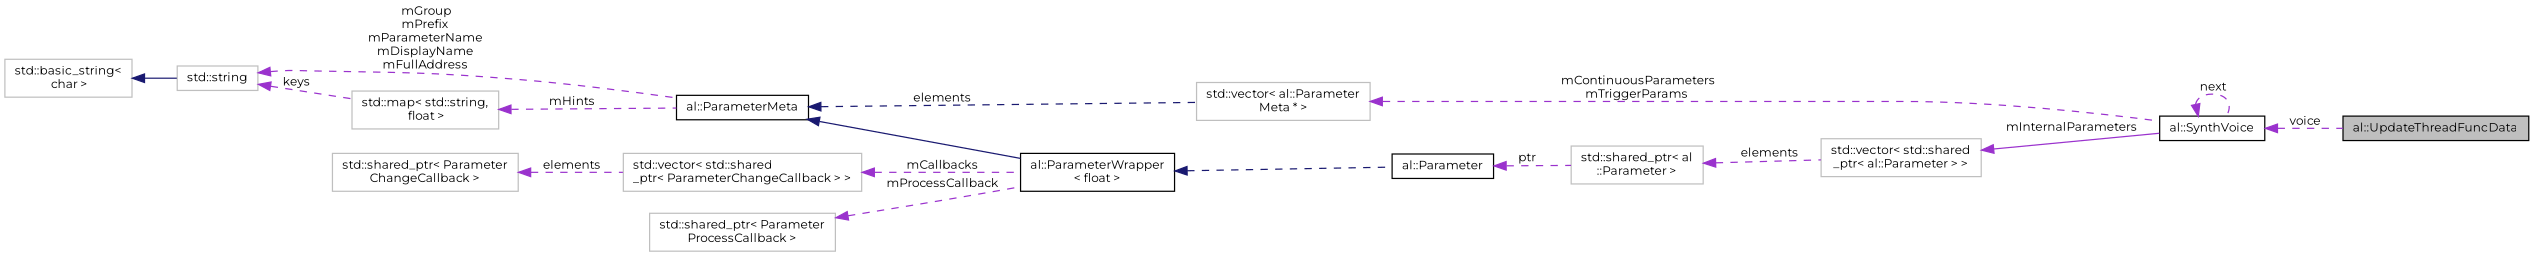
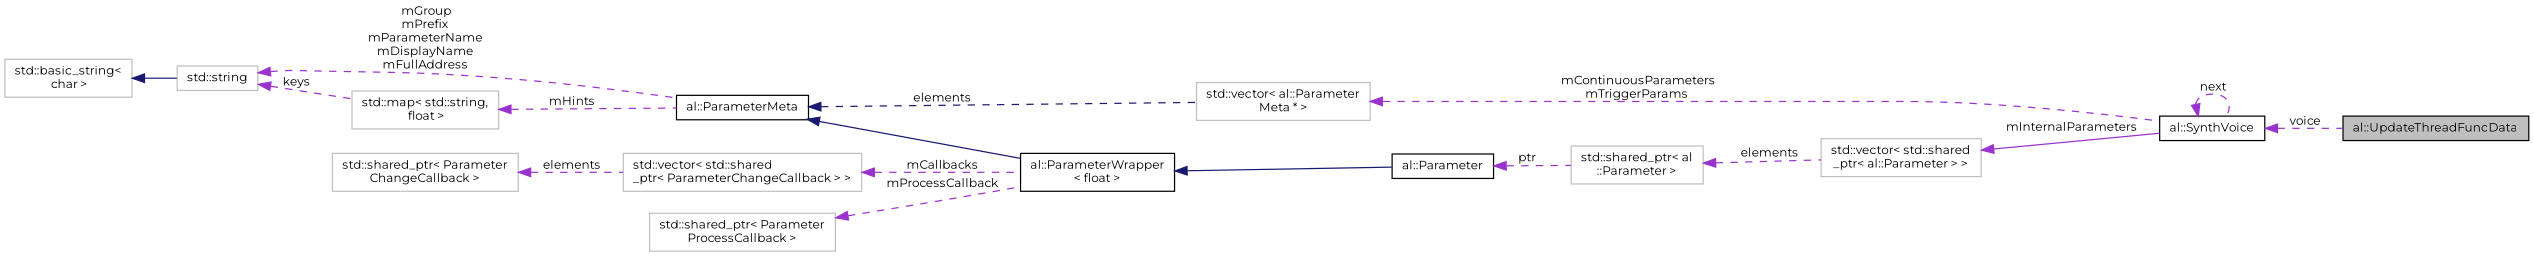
(1289, 169) -> (1289, 169)
